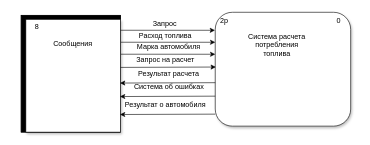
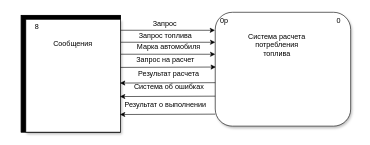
(224, 21) -> (224, 21)
(165, 36) -> (165, 36)
(165, 105) -> (165, 105)
